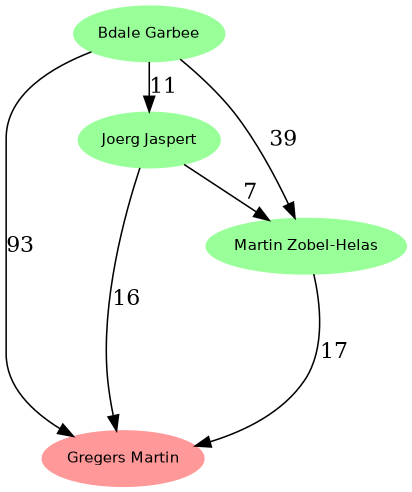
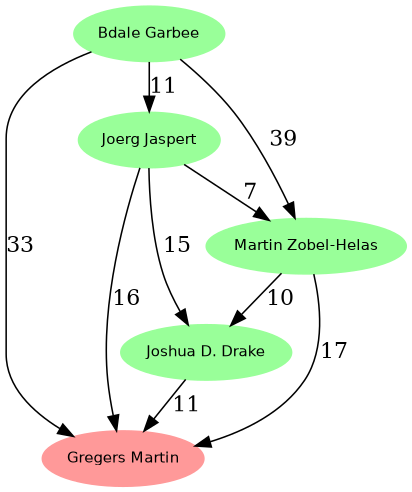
(21, 246) -> (21, 246)
none -> (206, 352)
